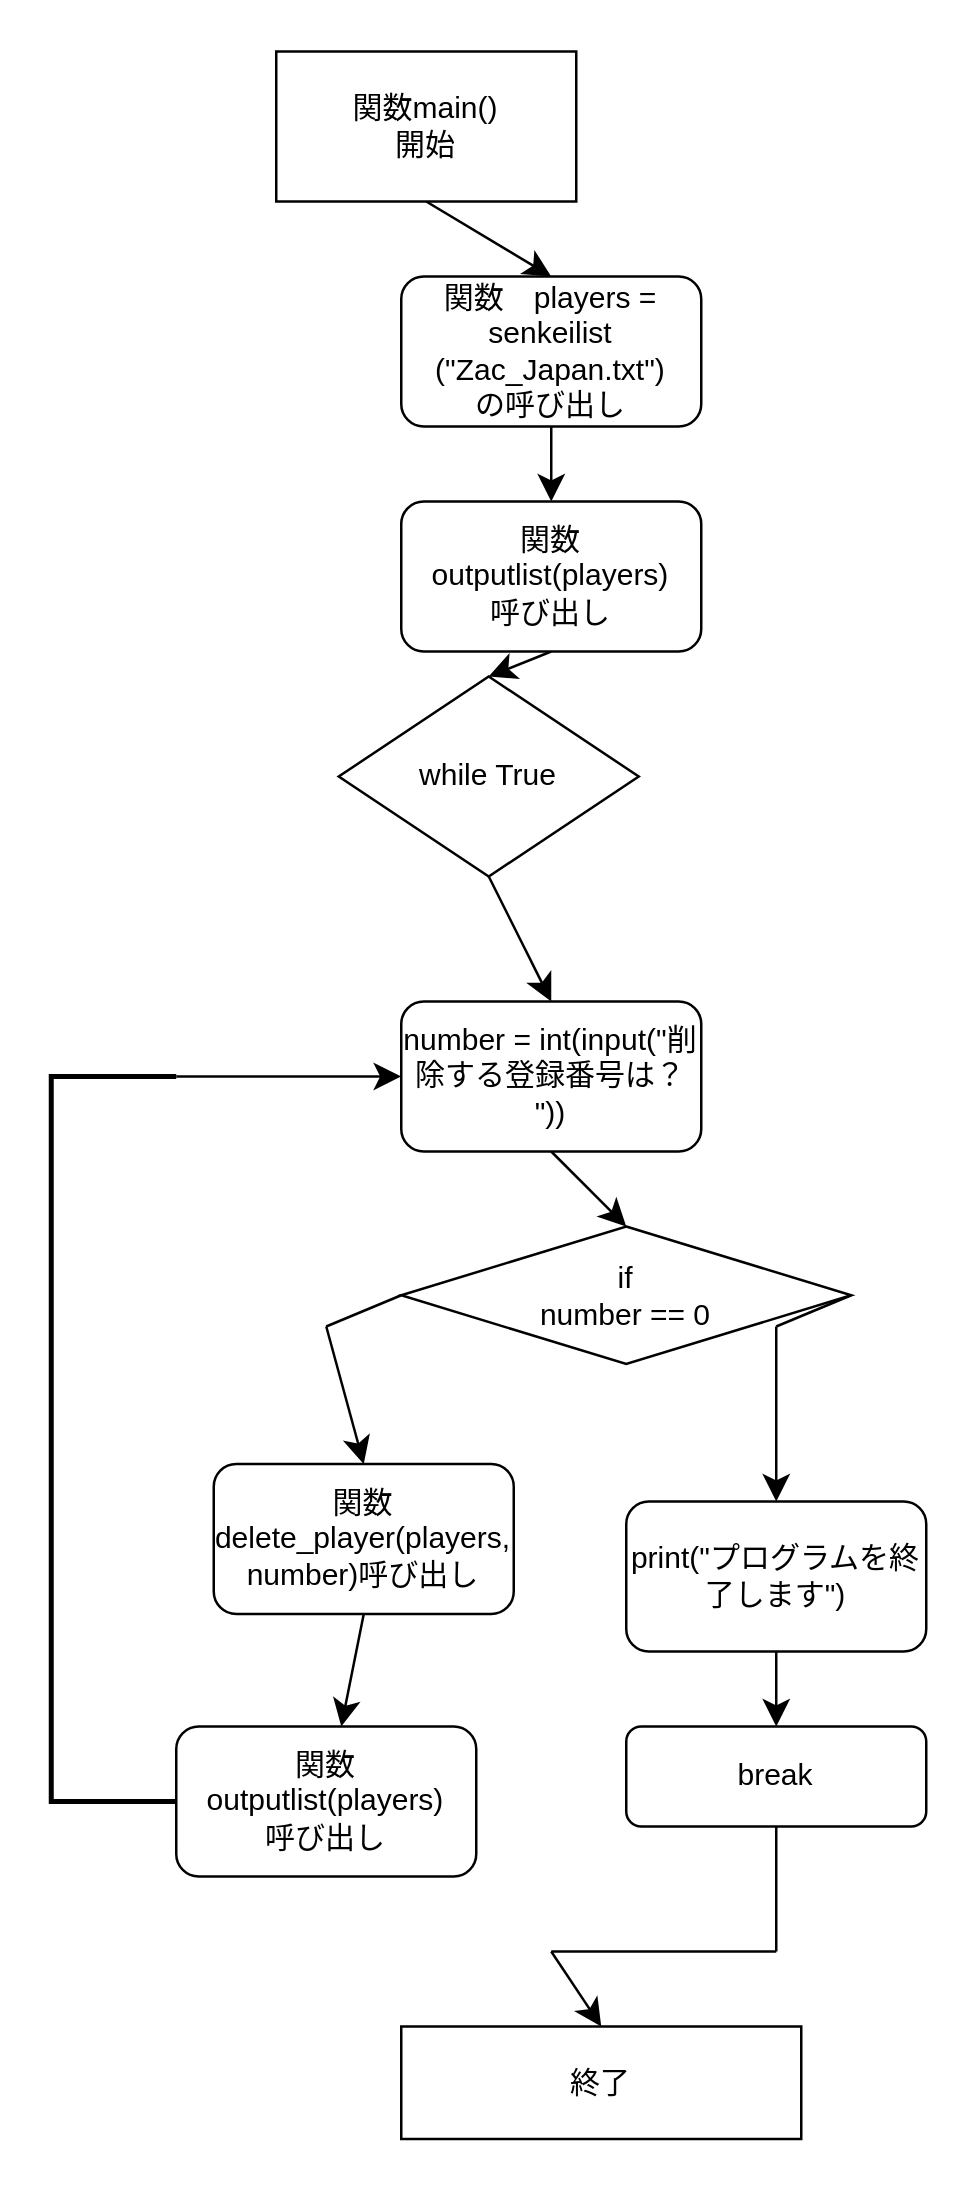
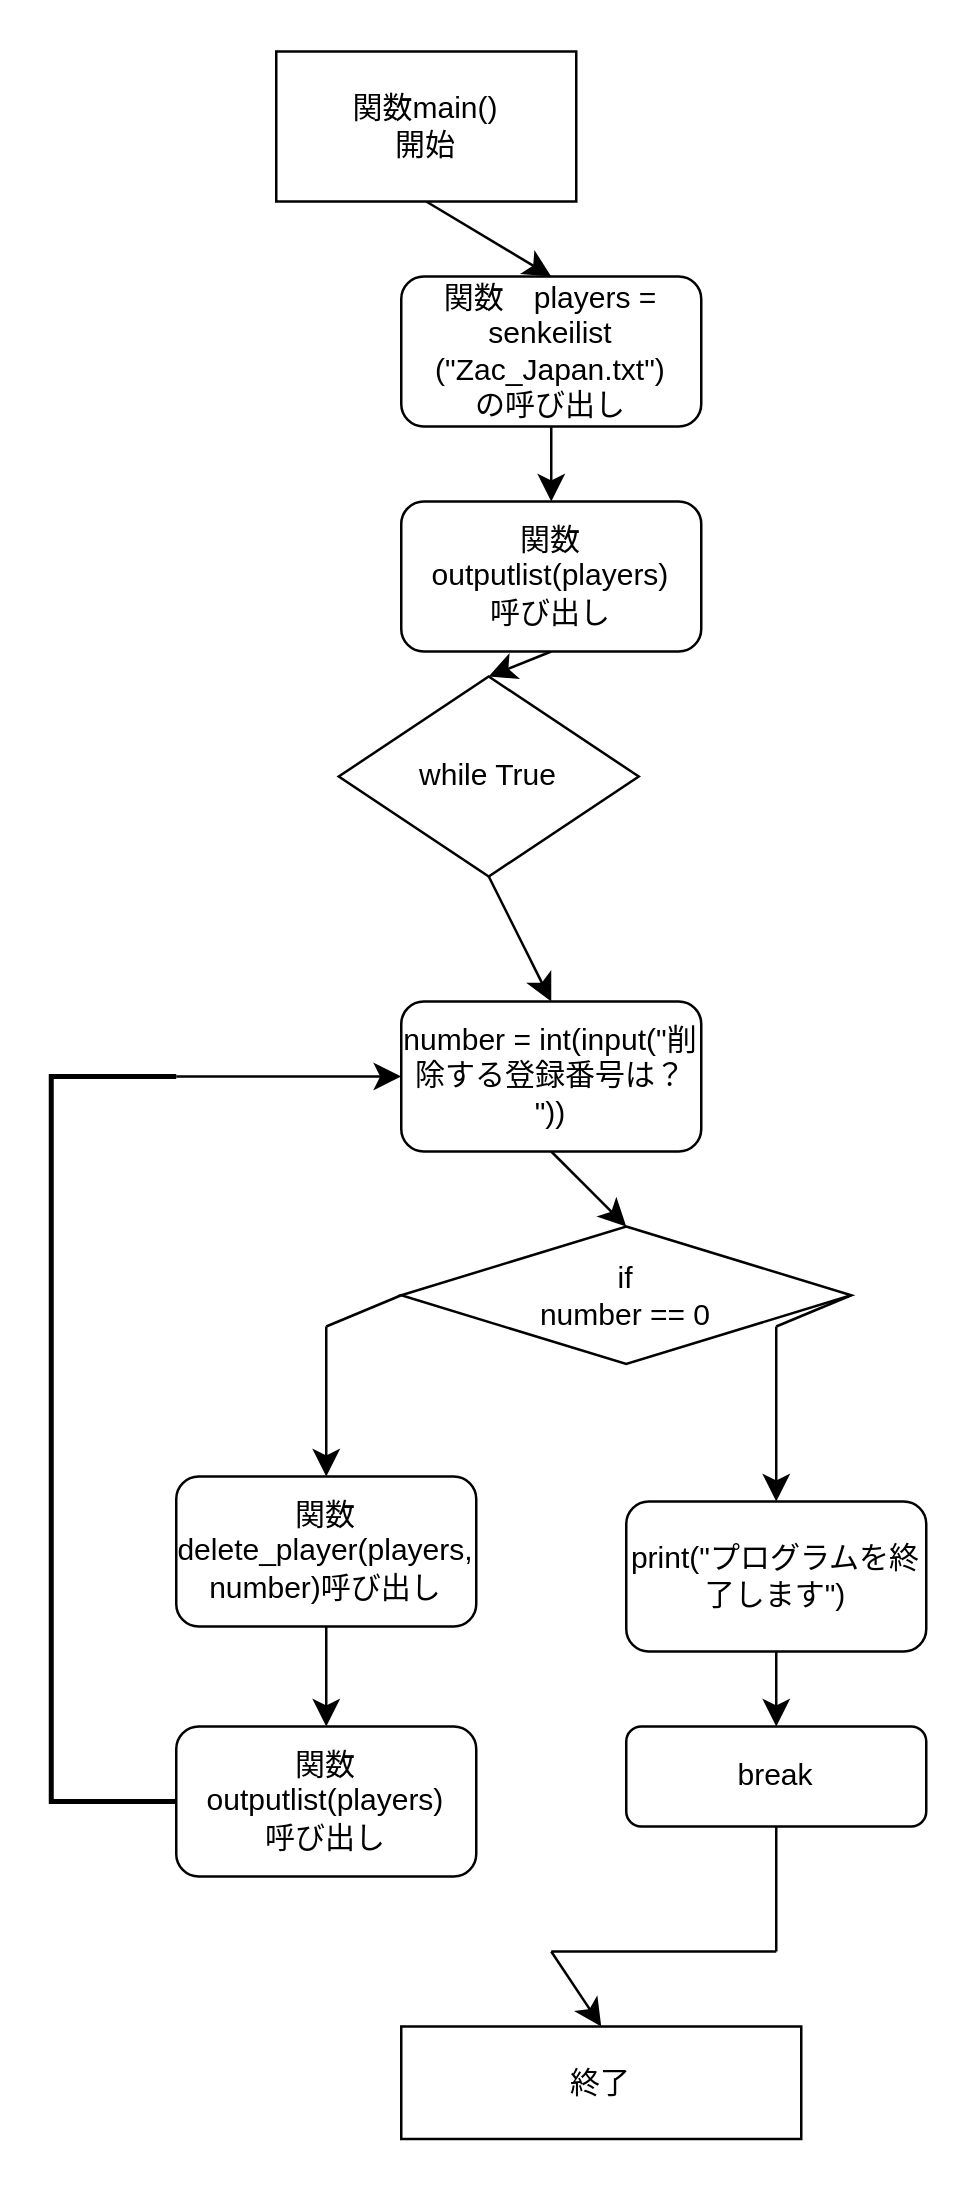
(364, 1539) -> (326, 1551)
